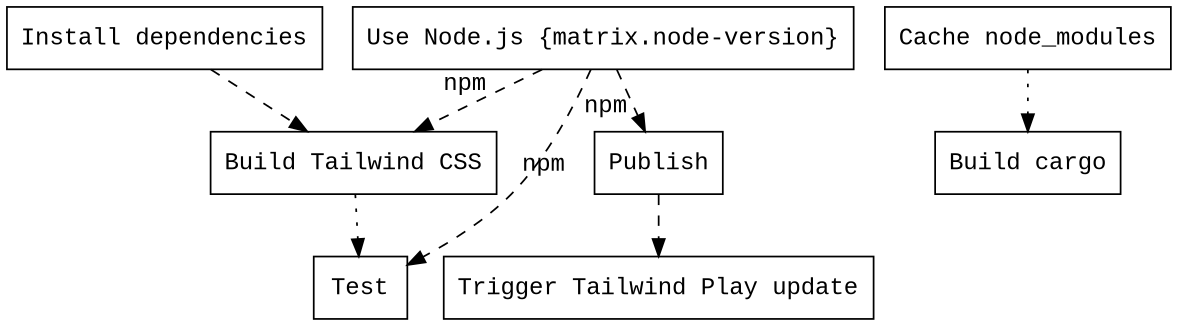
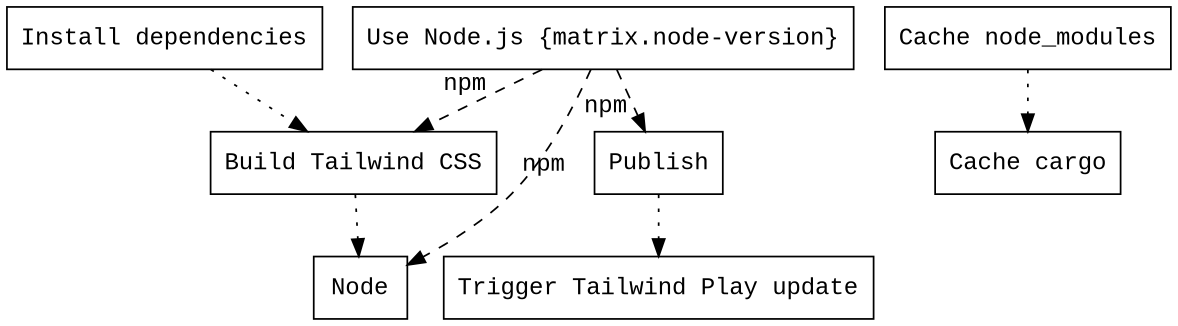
(252, 96) -> (252, 96)
(1028, 163) -> (1028, 163)
(659, 217) -> (659, 217)
(361, 288) -> (361, 288)
